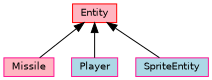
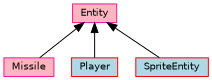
(95, 13) -> (95, 13)
(95, 67) -> (95, 67)
(172, 67) -> (172, 67)
